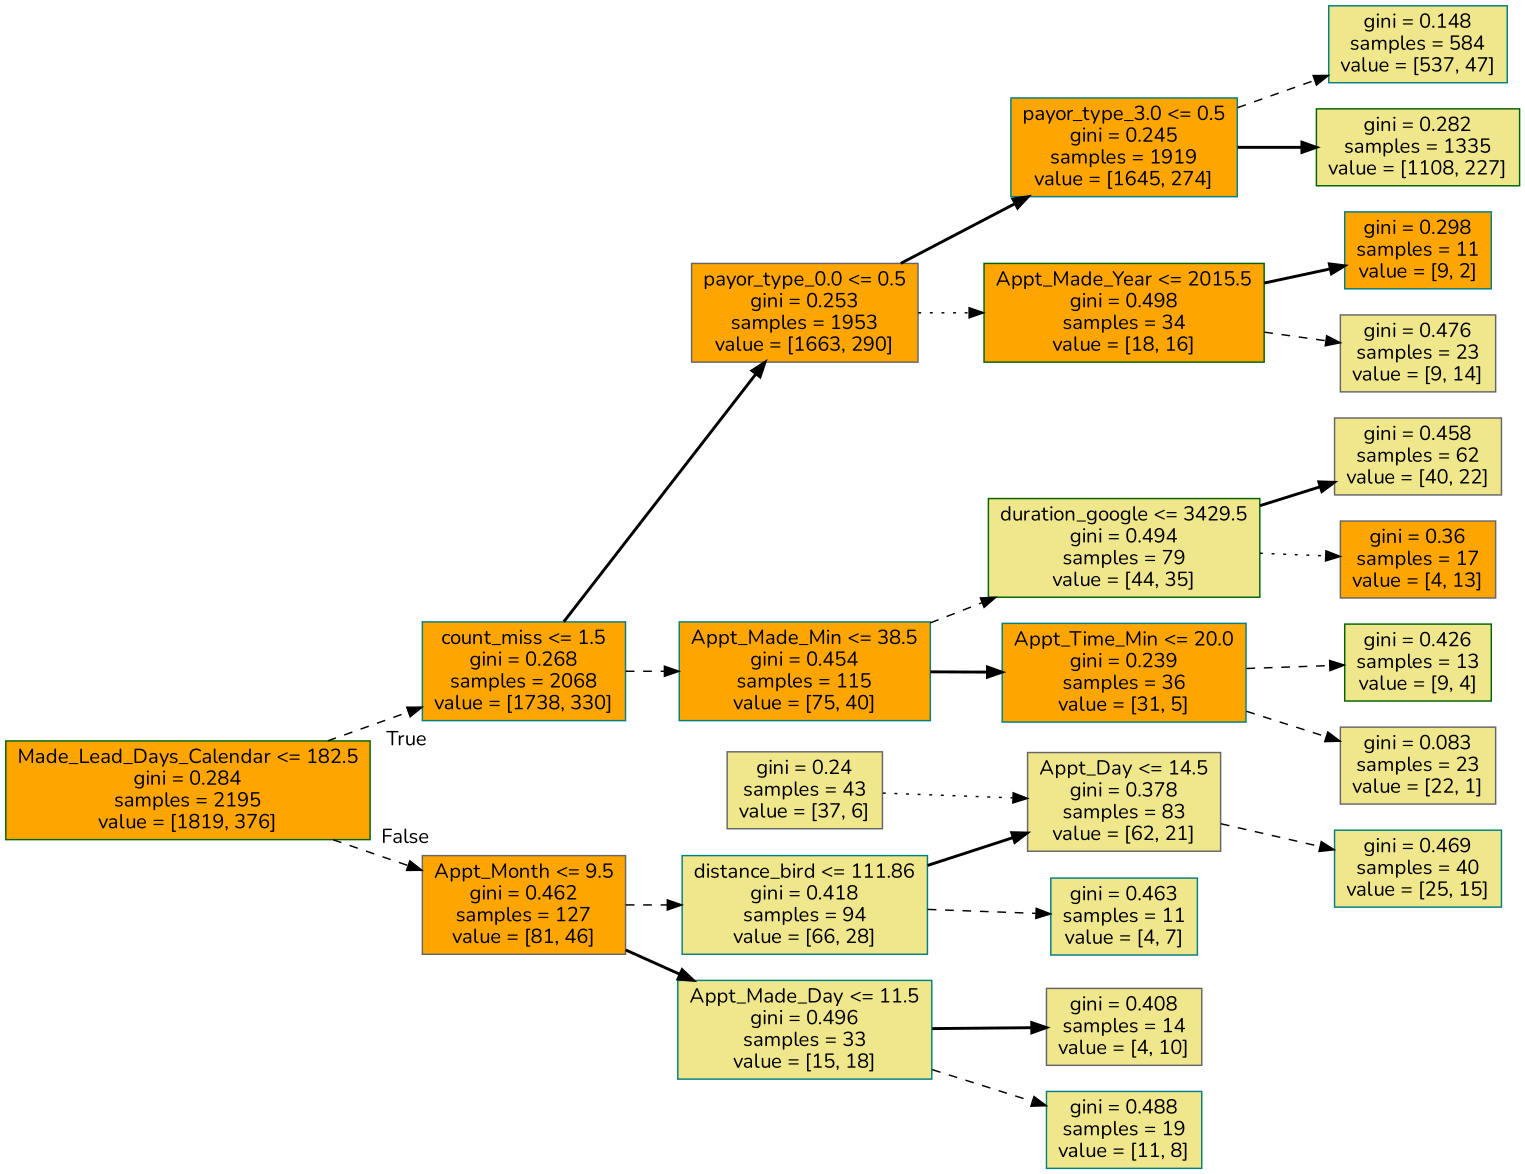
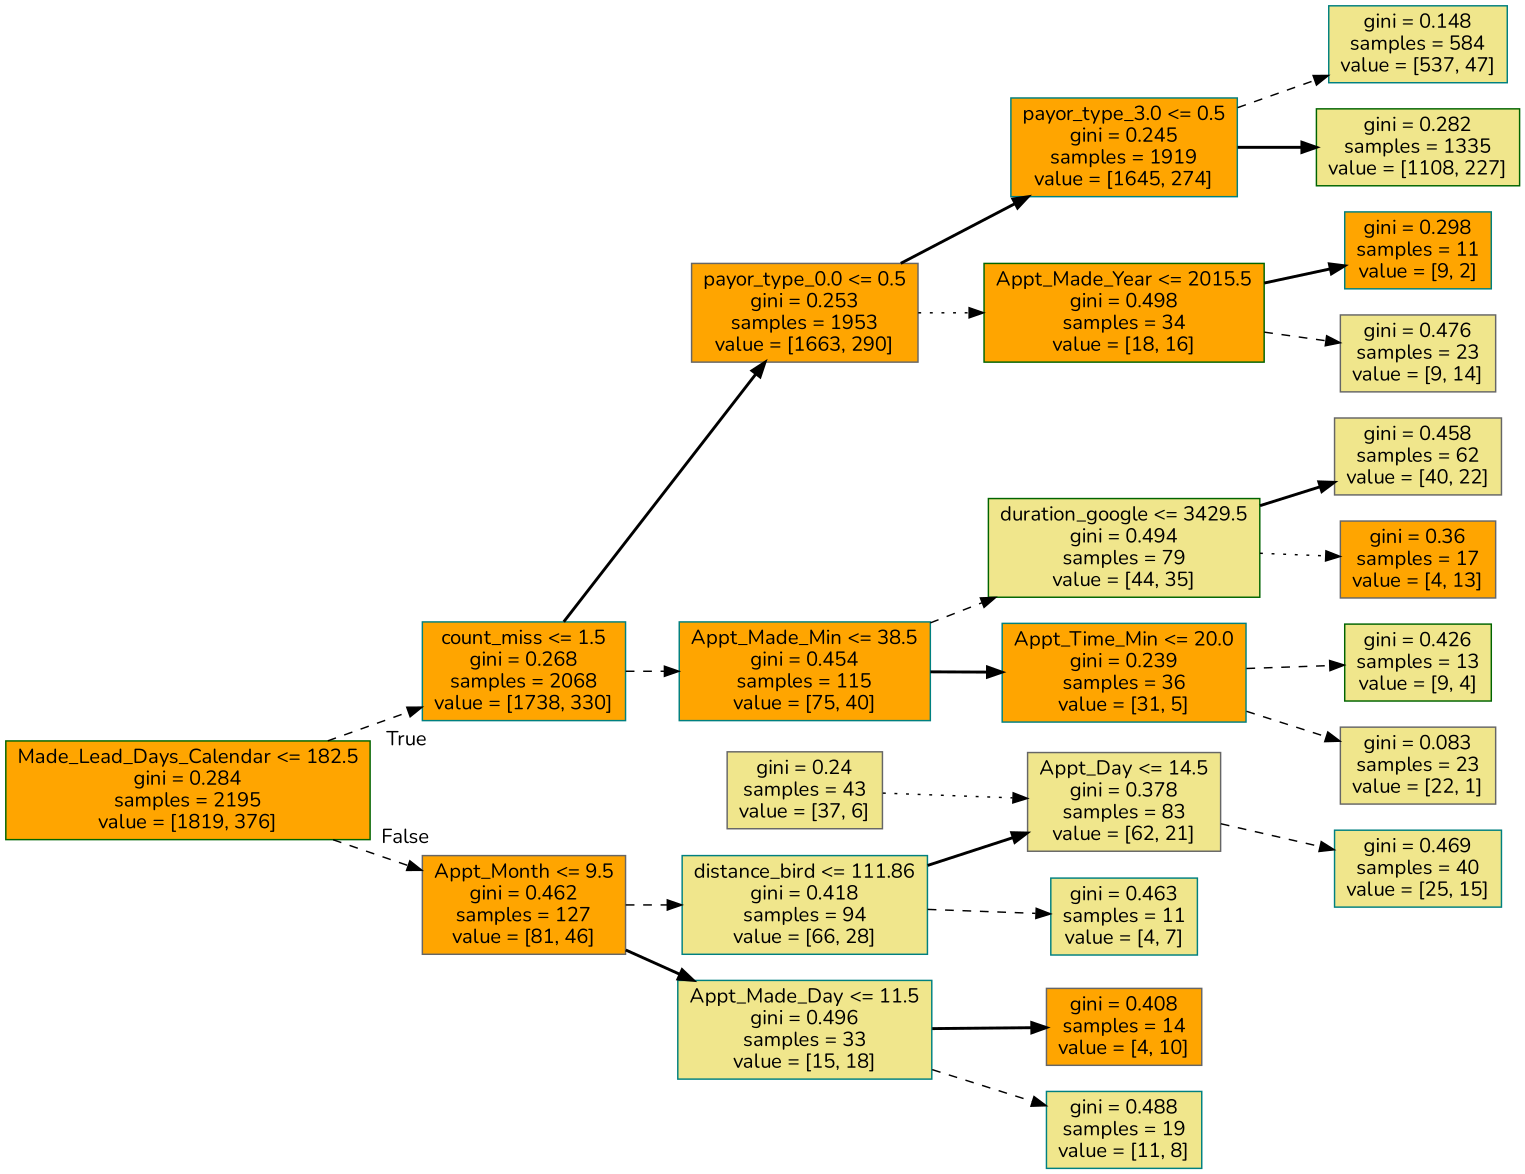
(1124, 1027) -> (1124, 1027)
